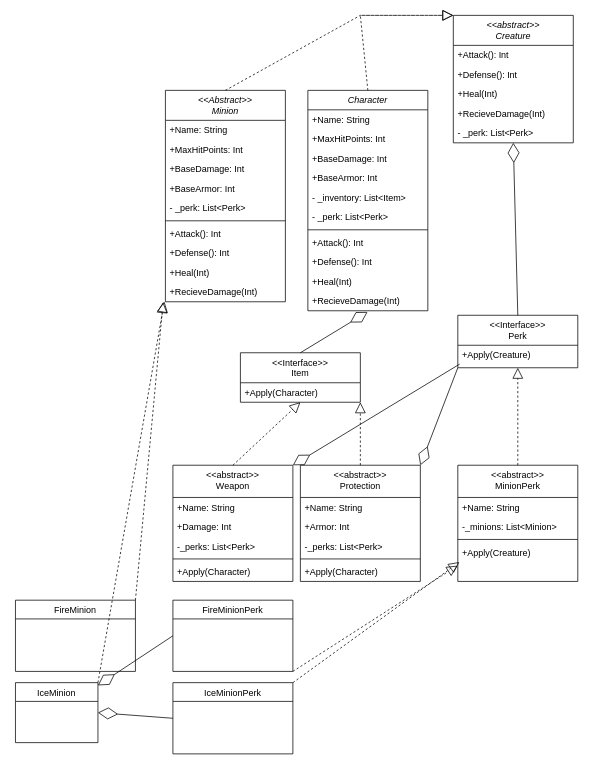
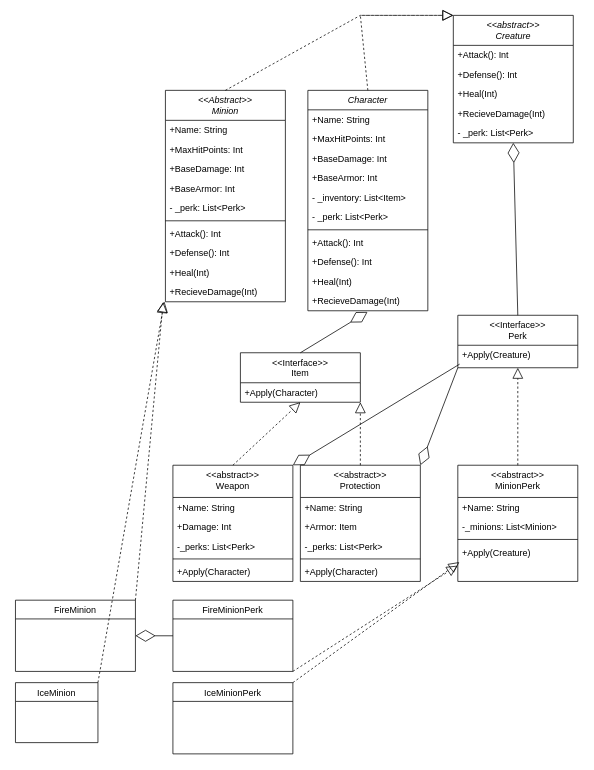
(330, 527) -> (332, 527)
(143, 656) -> (163, 636)
(144, 716) -> none
